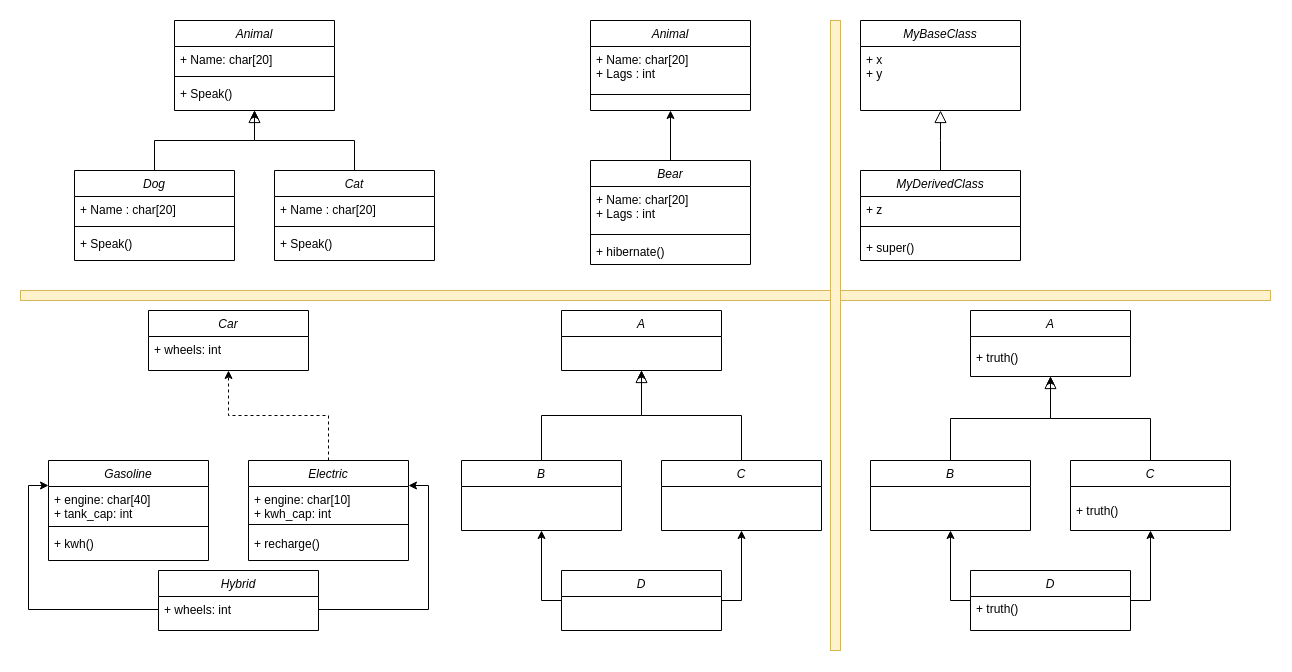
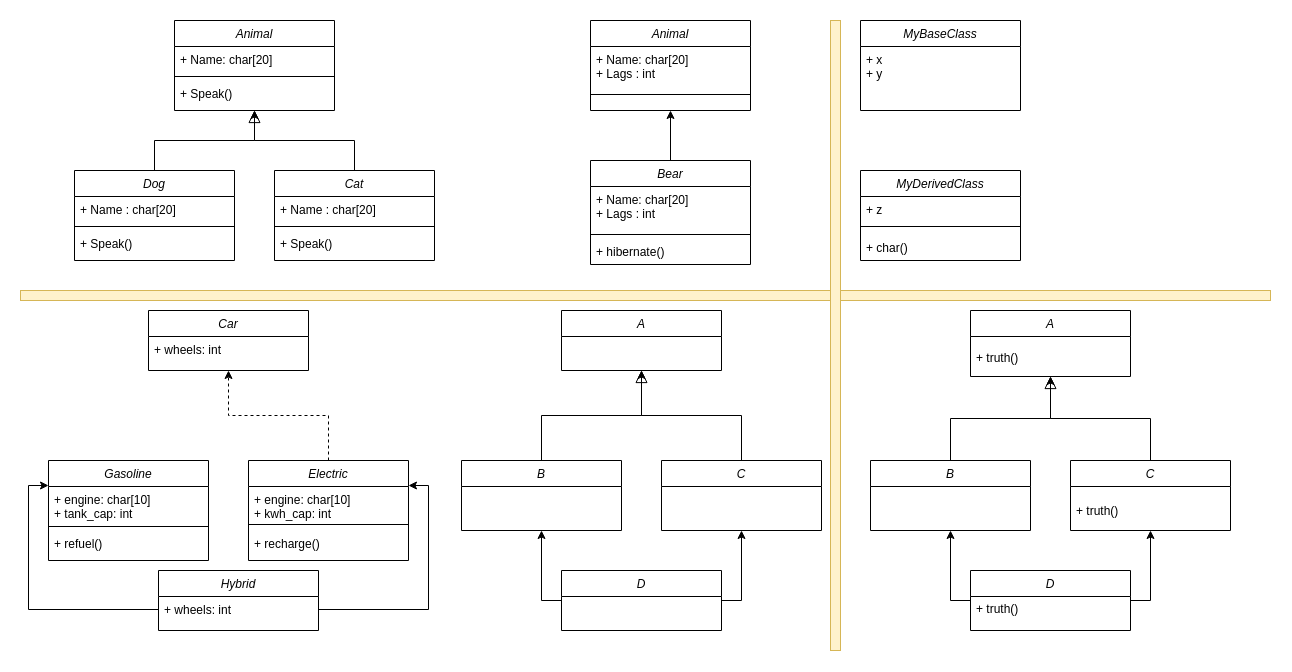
(941, 148) -> none
(895, 248) -> (891, 248)
(108, 500) -> (108, 500)
(76, 544) -> (84, 544)
